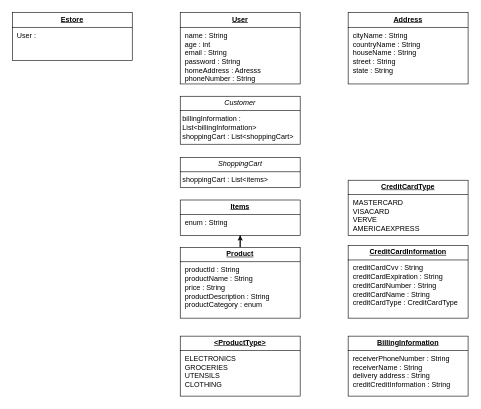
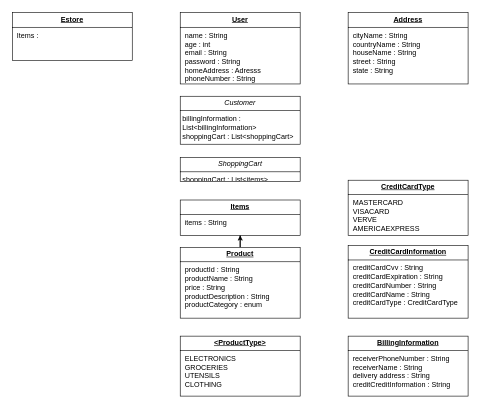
(24, 22) -> (25, 22)
(240, 173) -> (240, 170)
(203, 209) -> (204, 209)
